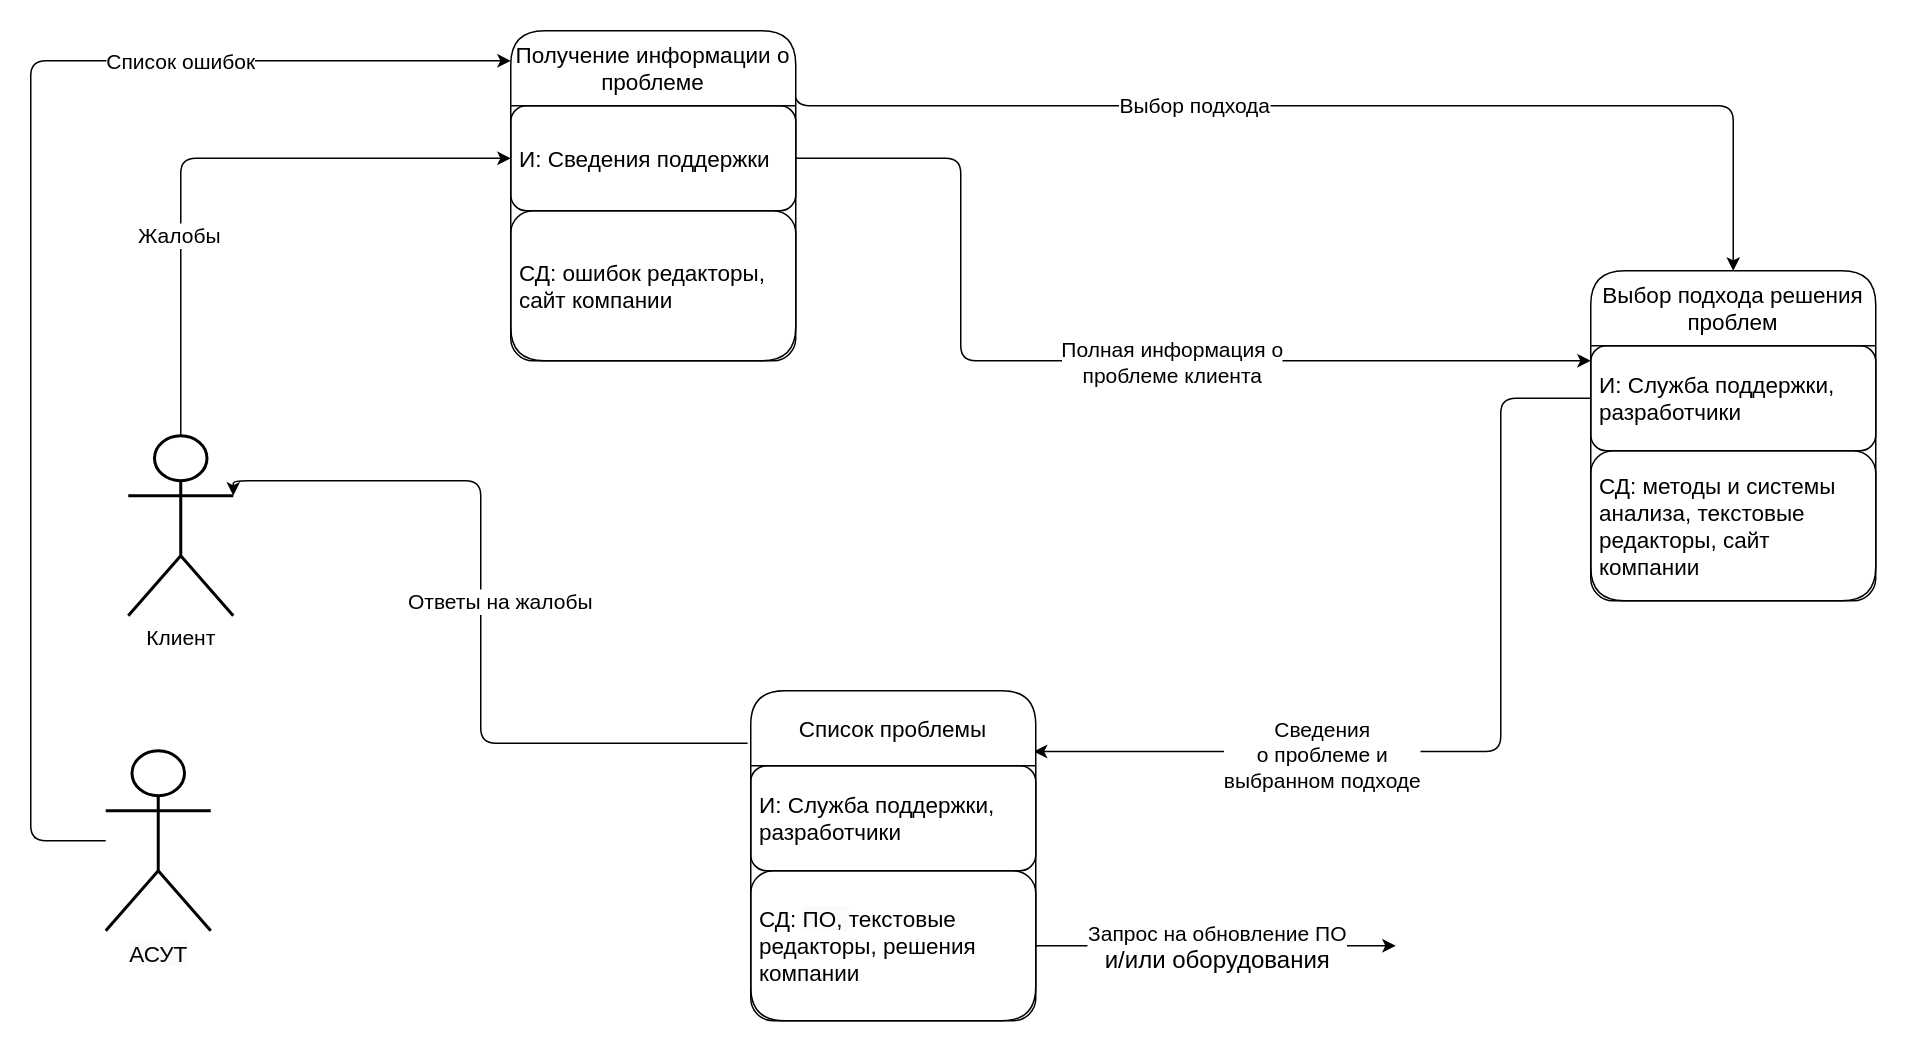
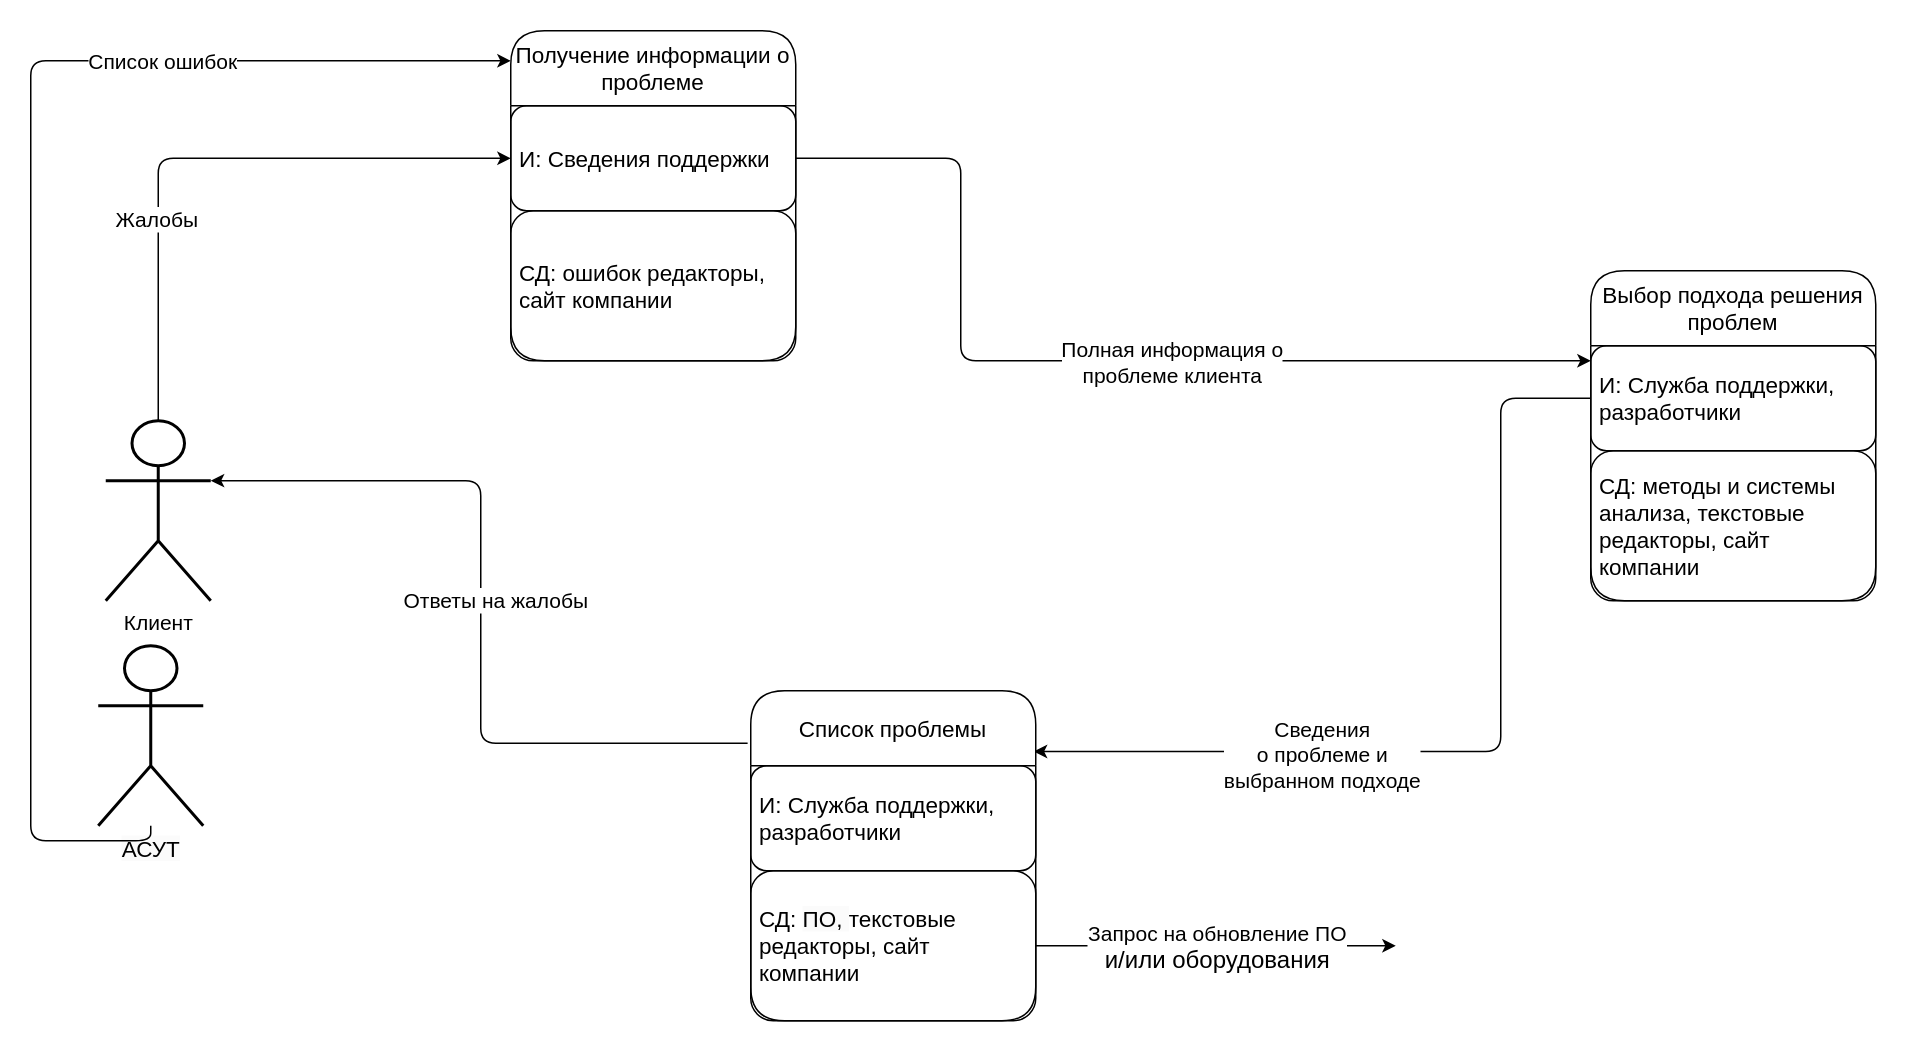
(1337, 106) -> none
(181, 526) -> (158, 511)
(158, 841) -> (151, 736)
(895, 946) -> (895, 946)
